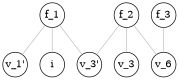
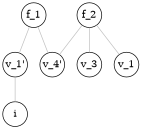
(164, 15) -> none
(52, 40) -> (15, 89)
(89, 65) -> (52, 65)
(164, 65) -> (126, 65)
